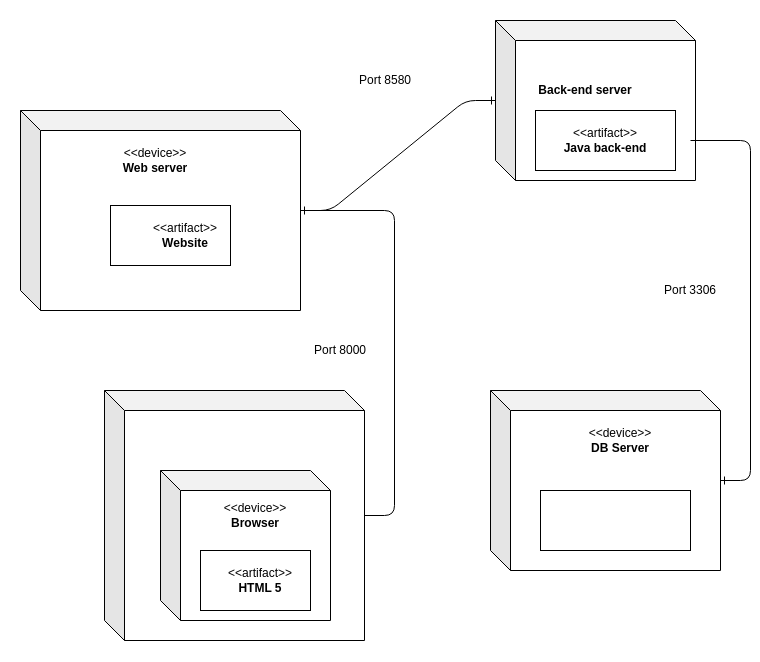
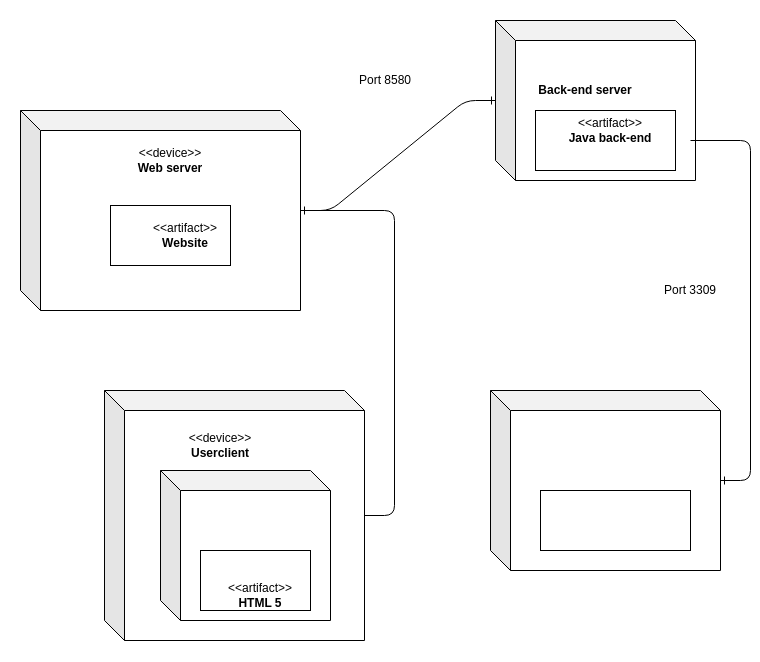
(606, 141) -> (611, 131)
(156, 161) -> (171, 161)
(691, 291) -> (691, 291)
(341, 351) -> none
(621, 441) -> none
none -> (221, 446)
(256, 516) -> none
(261, 581) -> (261, 596)
